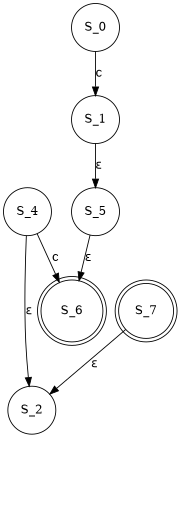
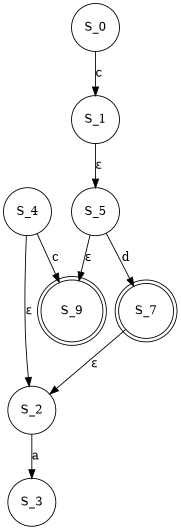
none -> (118, 256)
(72, 311) -> (72, 311)
none -> (32, 502)
